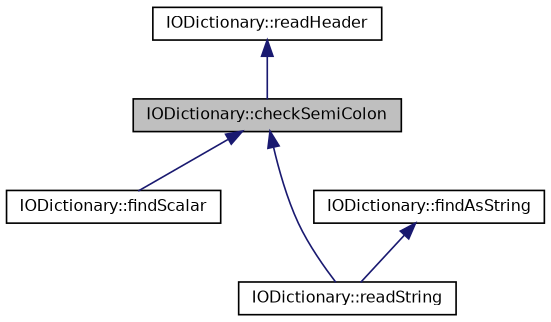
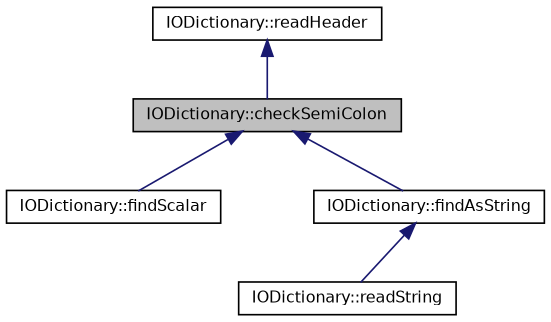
(296, 219) -> (356, 165)
